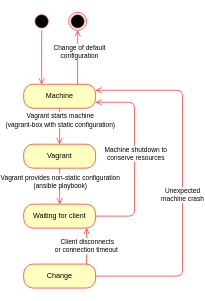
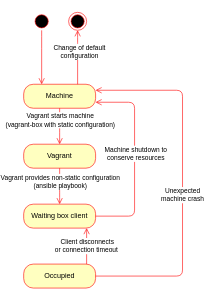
(60, 216) -> (60, 216)
(60, 276) -> (60, 276)
